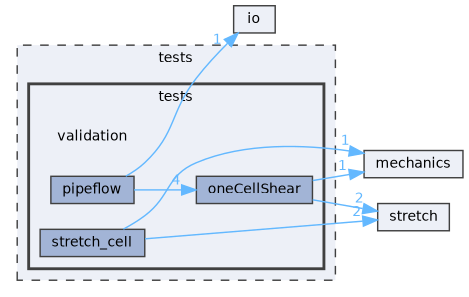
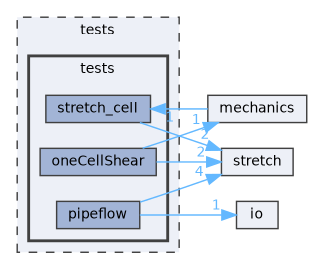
(92, 137) -> none
(222, 154) -> (189, 109)
(156, 190) -> (159, 196)
